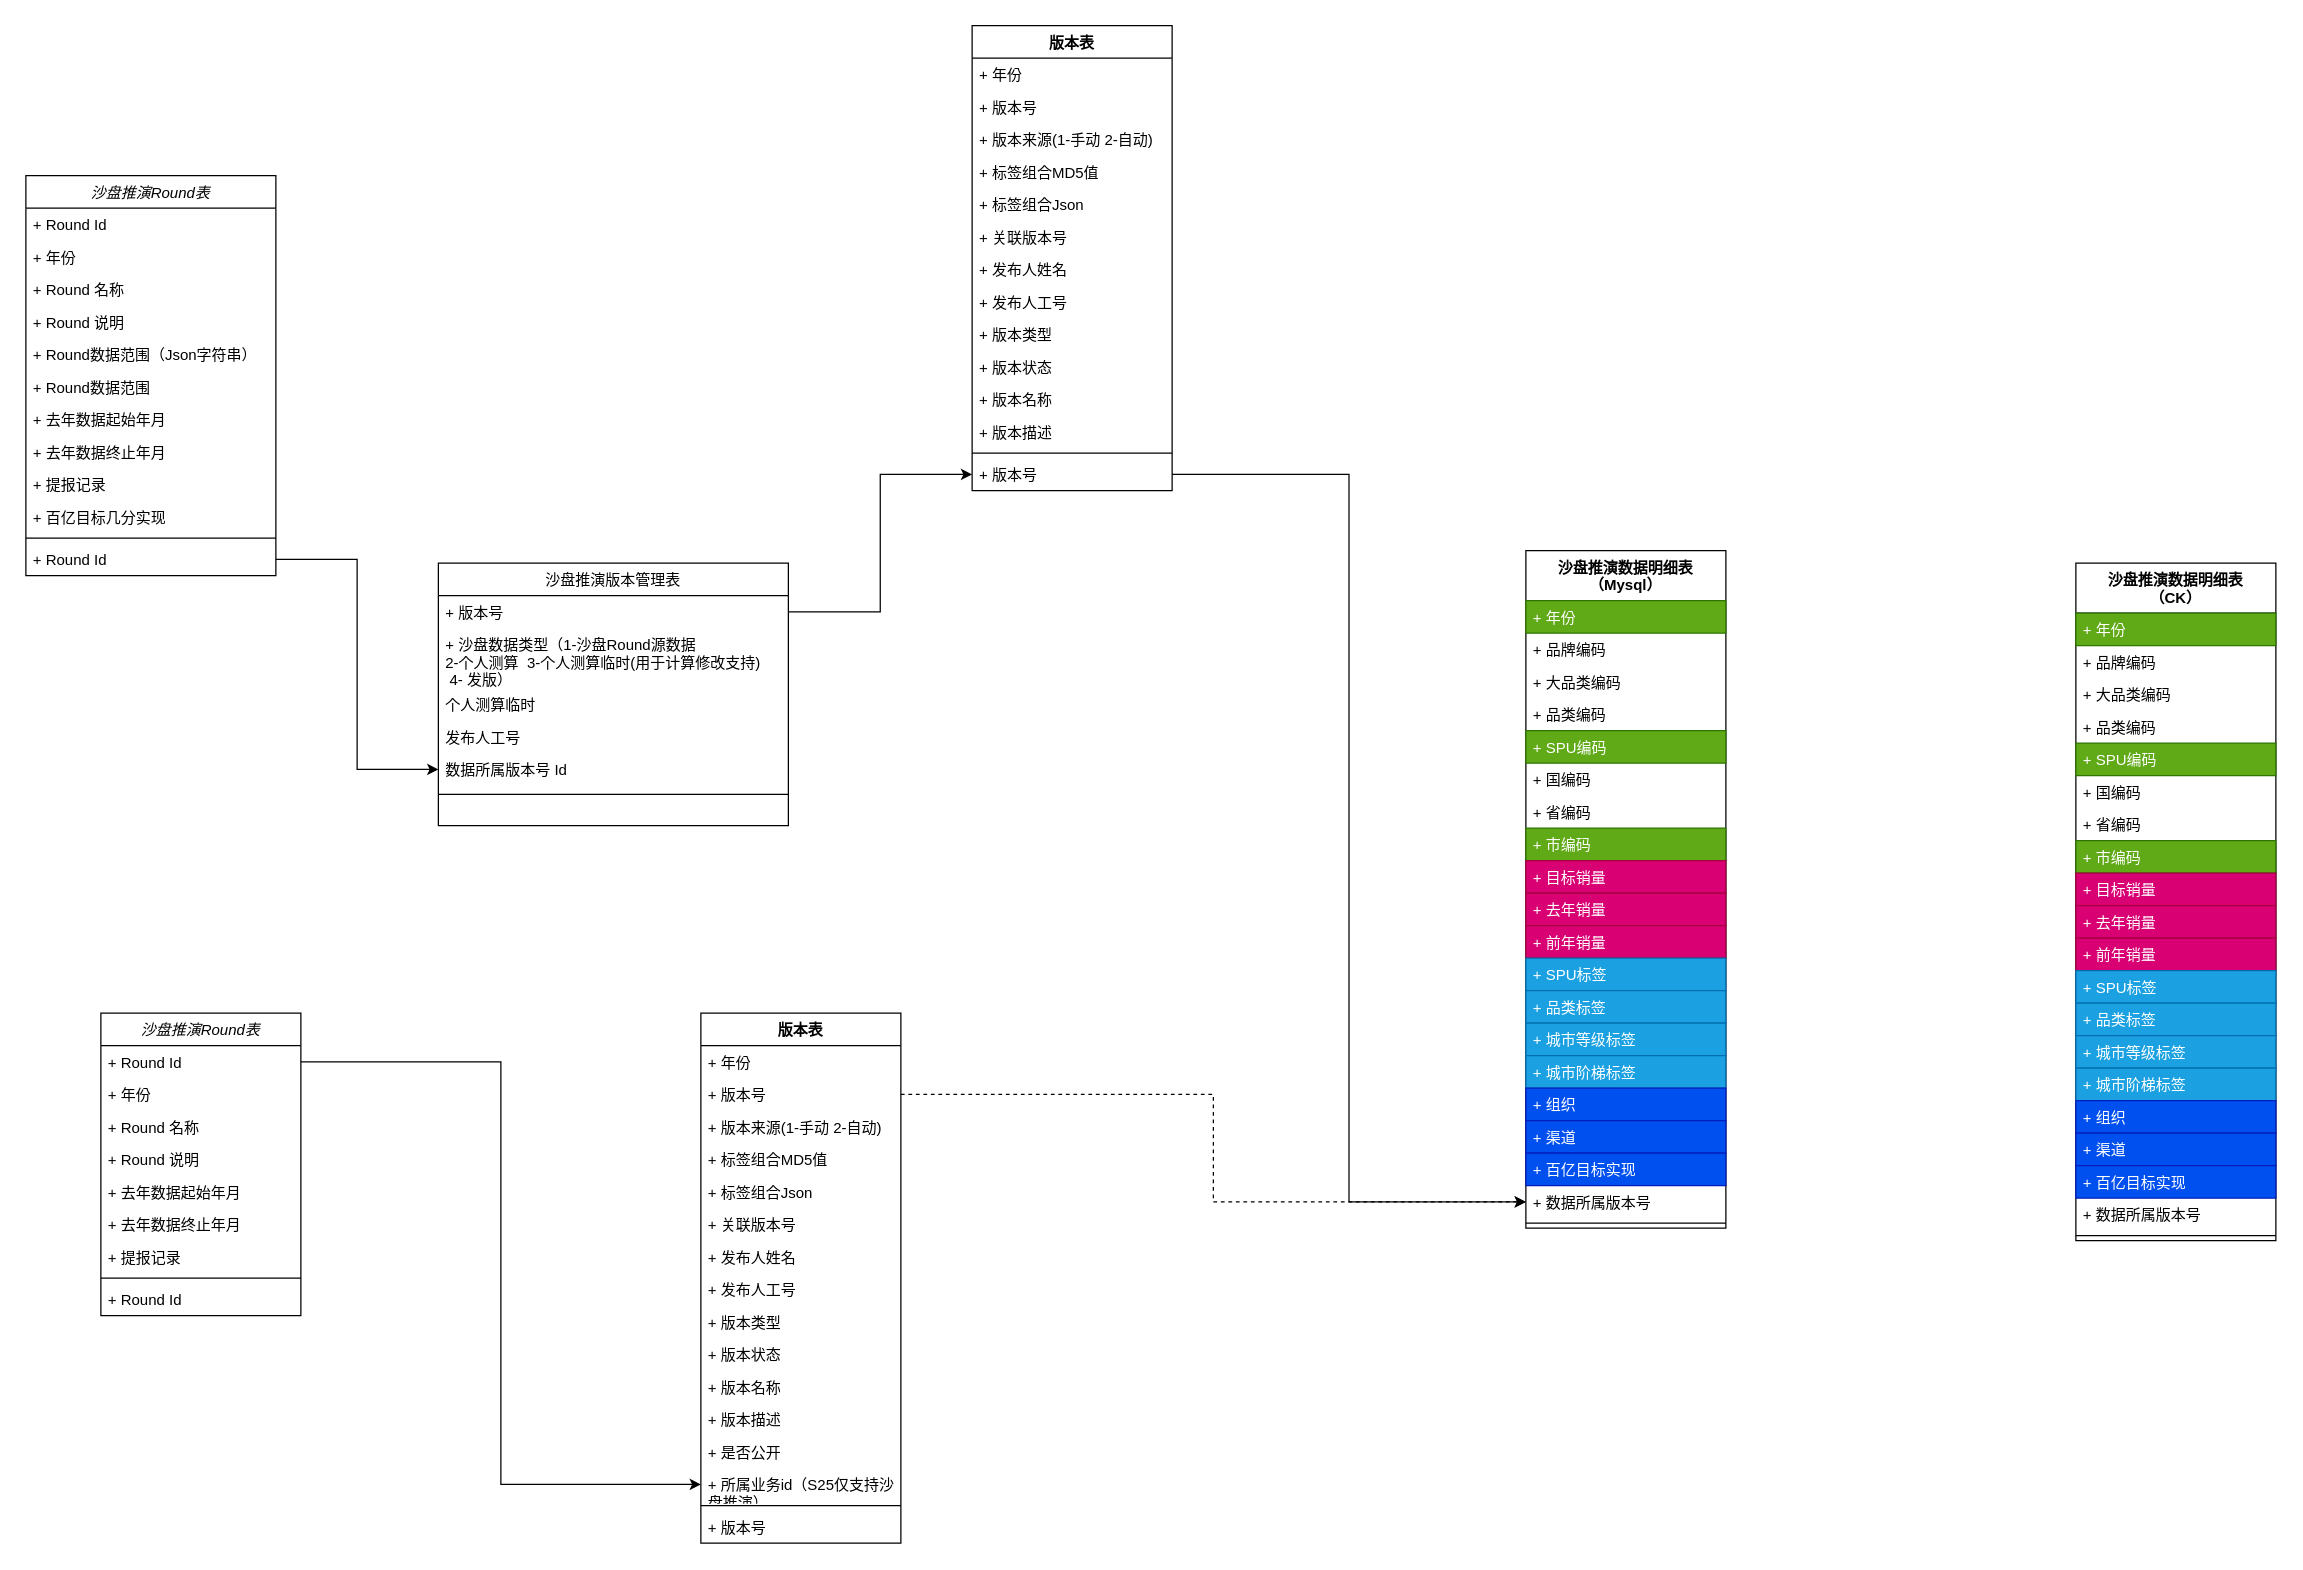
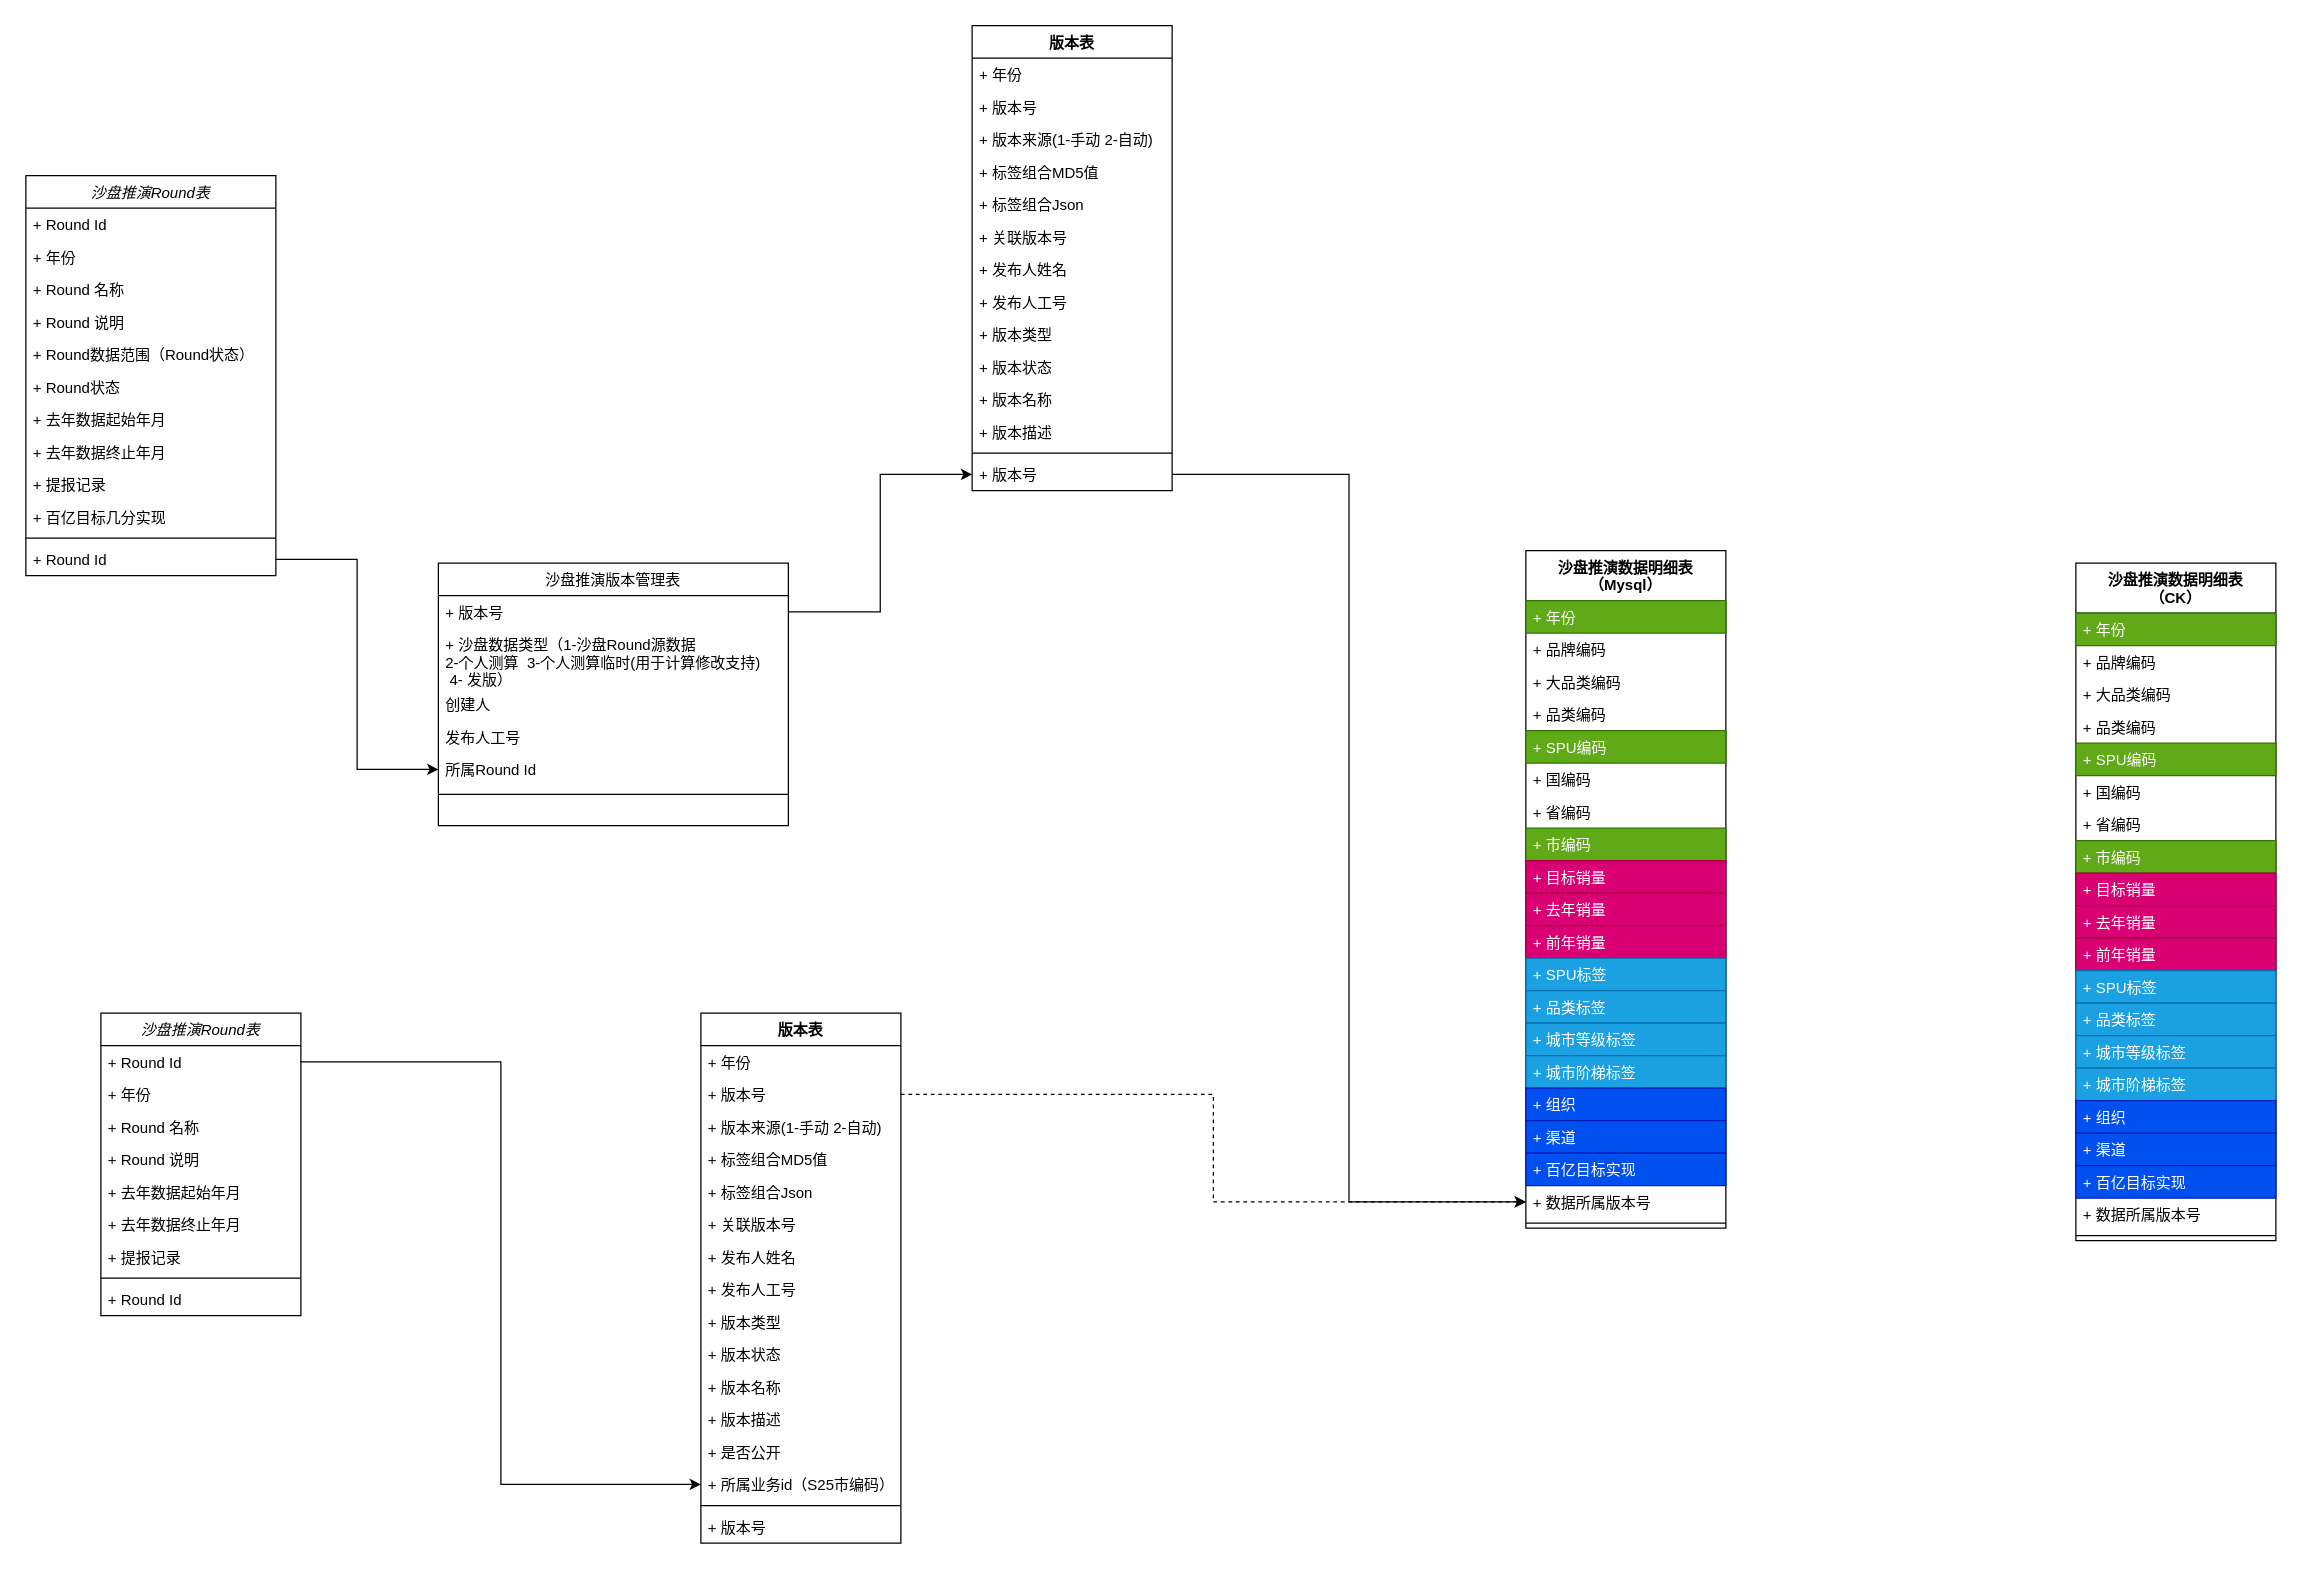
(144, 355) -> (141, 355)
(90, 388) -> (75, 388)
(490, 705) -> (468, 705)
(508, 770) -> (492, 770)
(802, 1495) -> (801, 1486)
